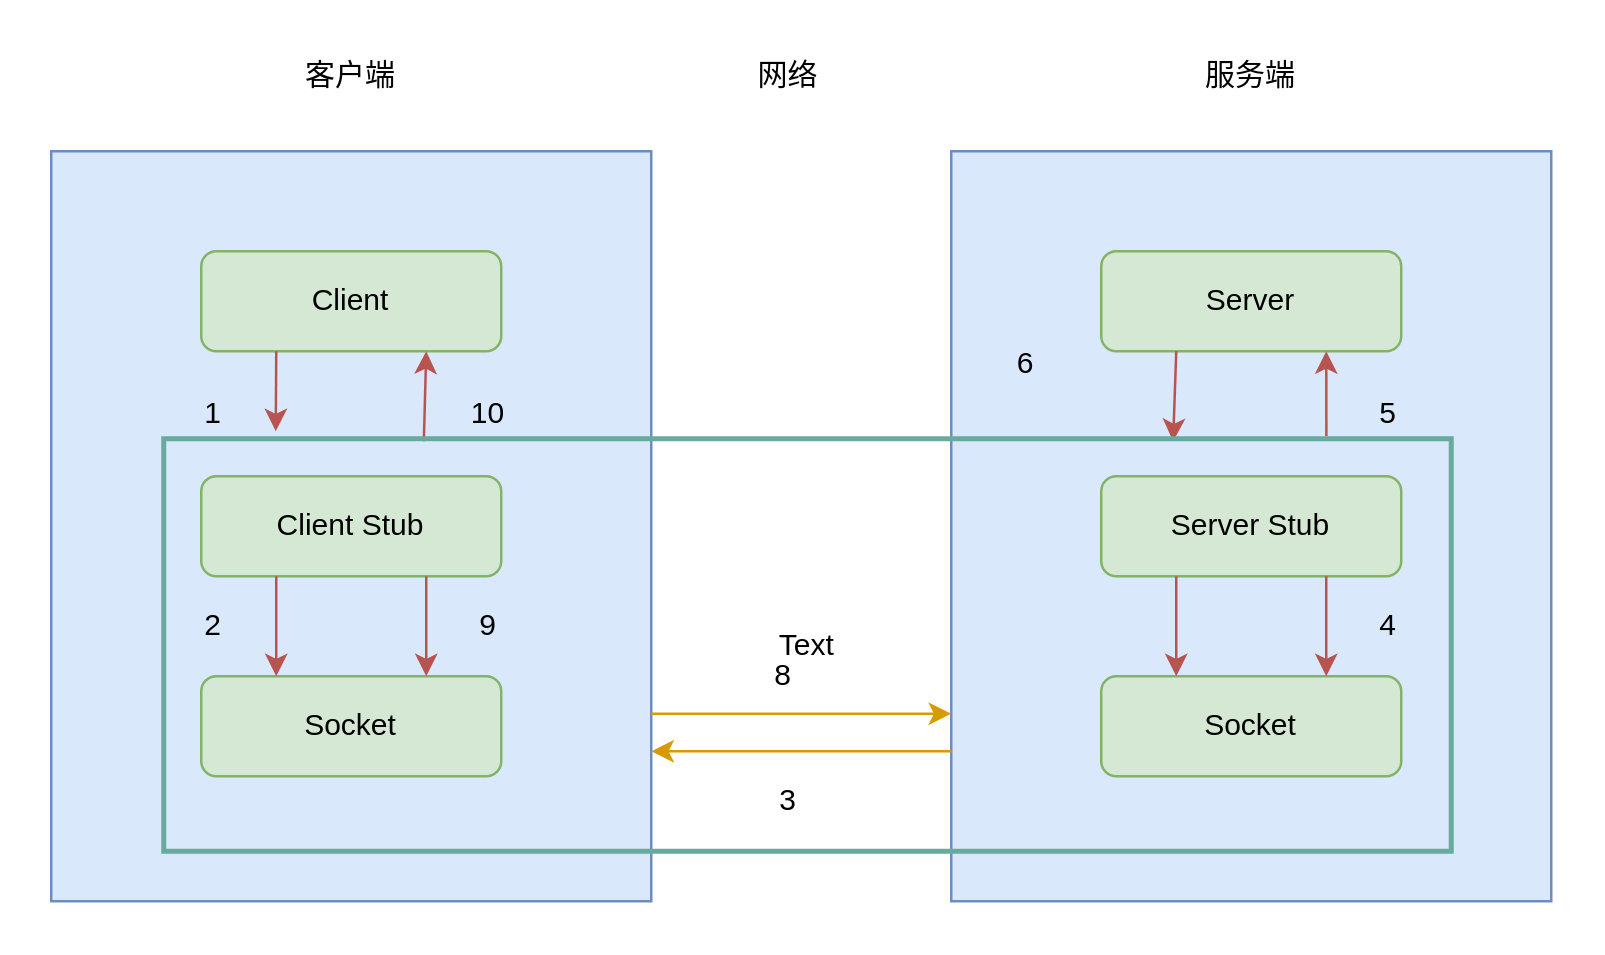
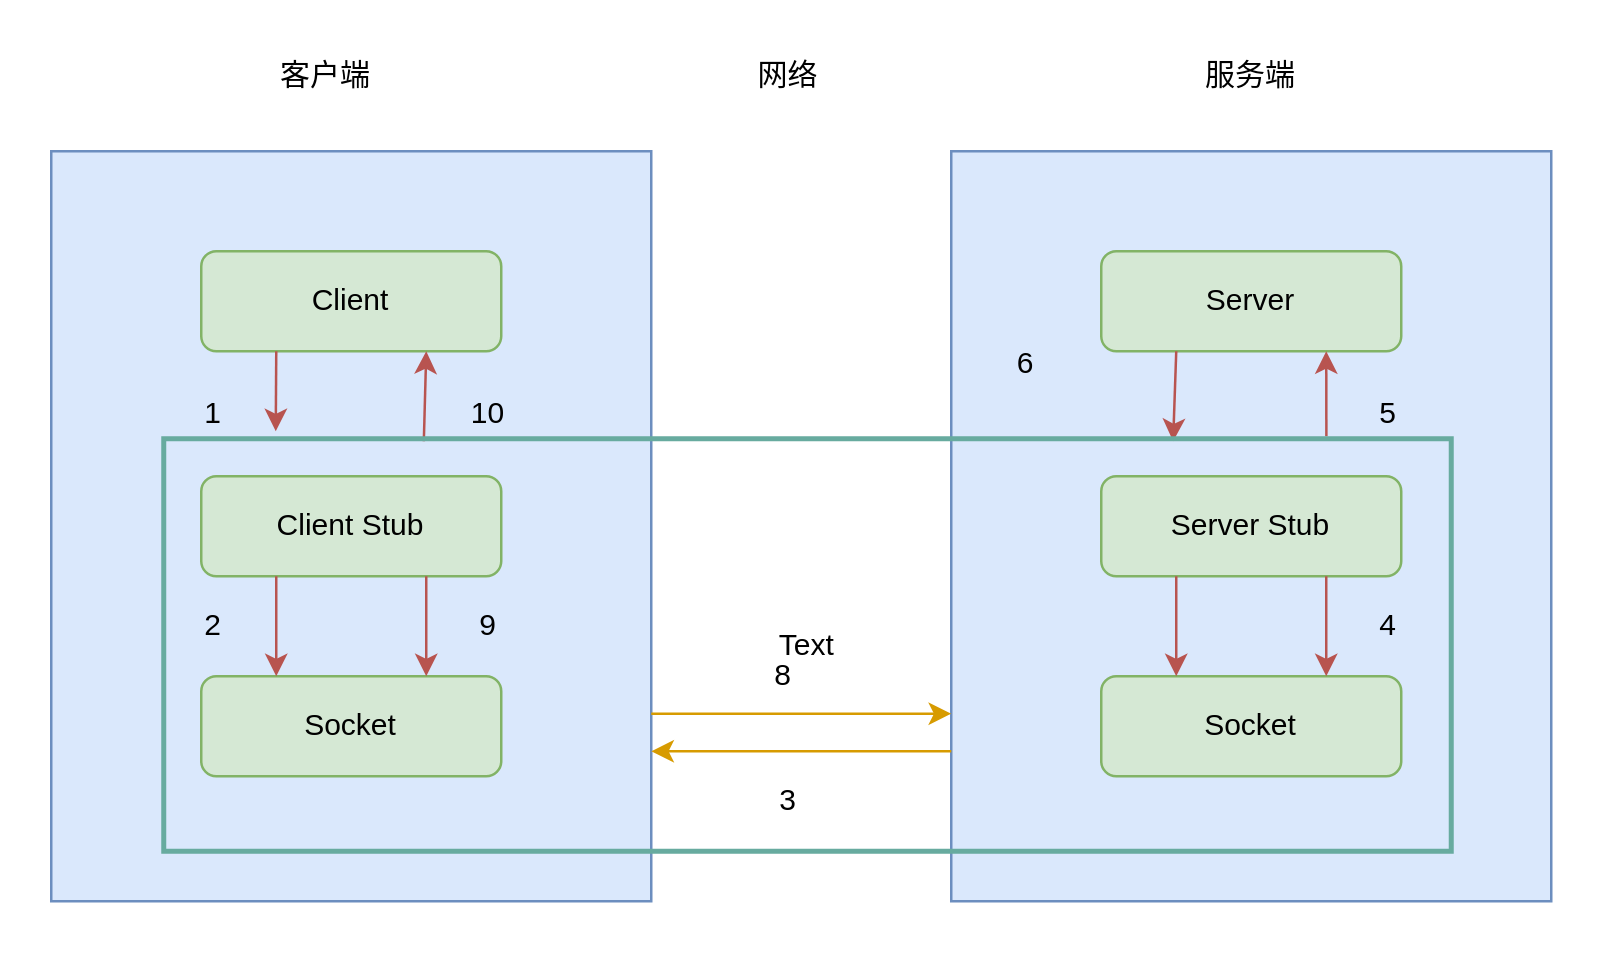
(351, 76) -> (326, 76)
